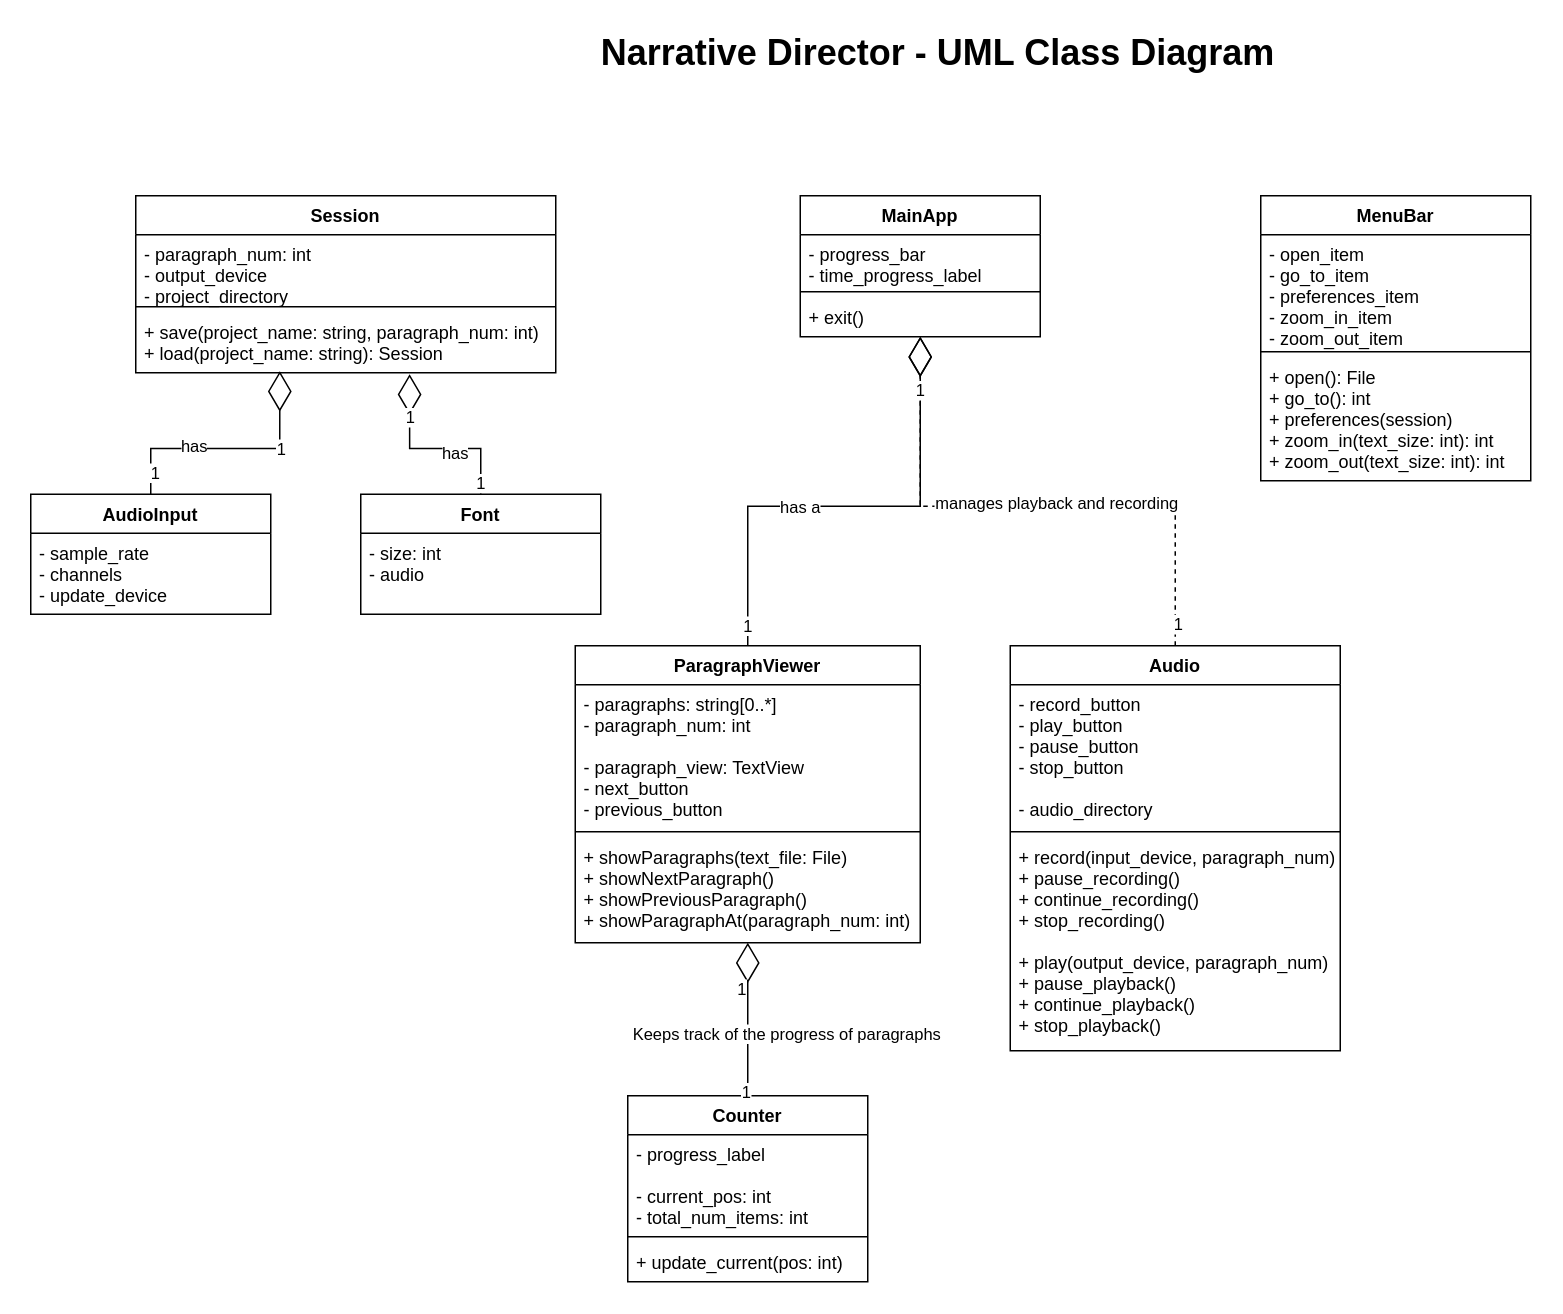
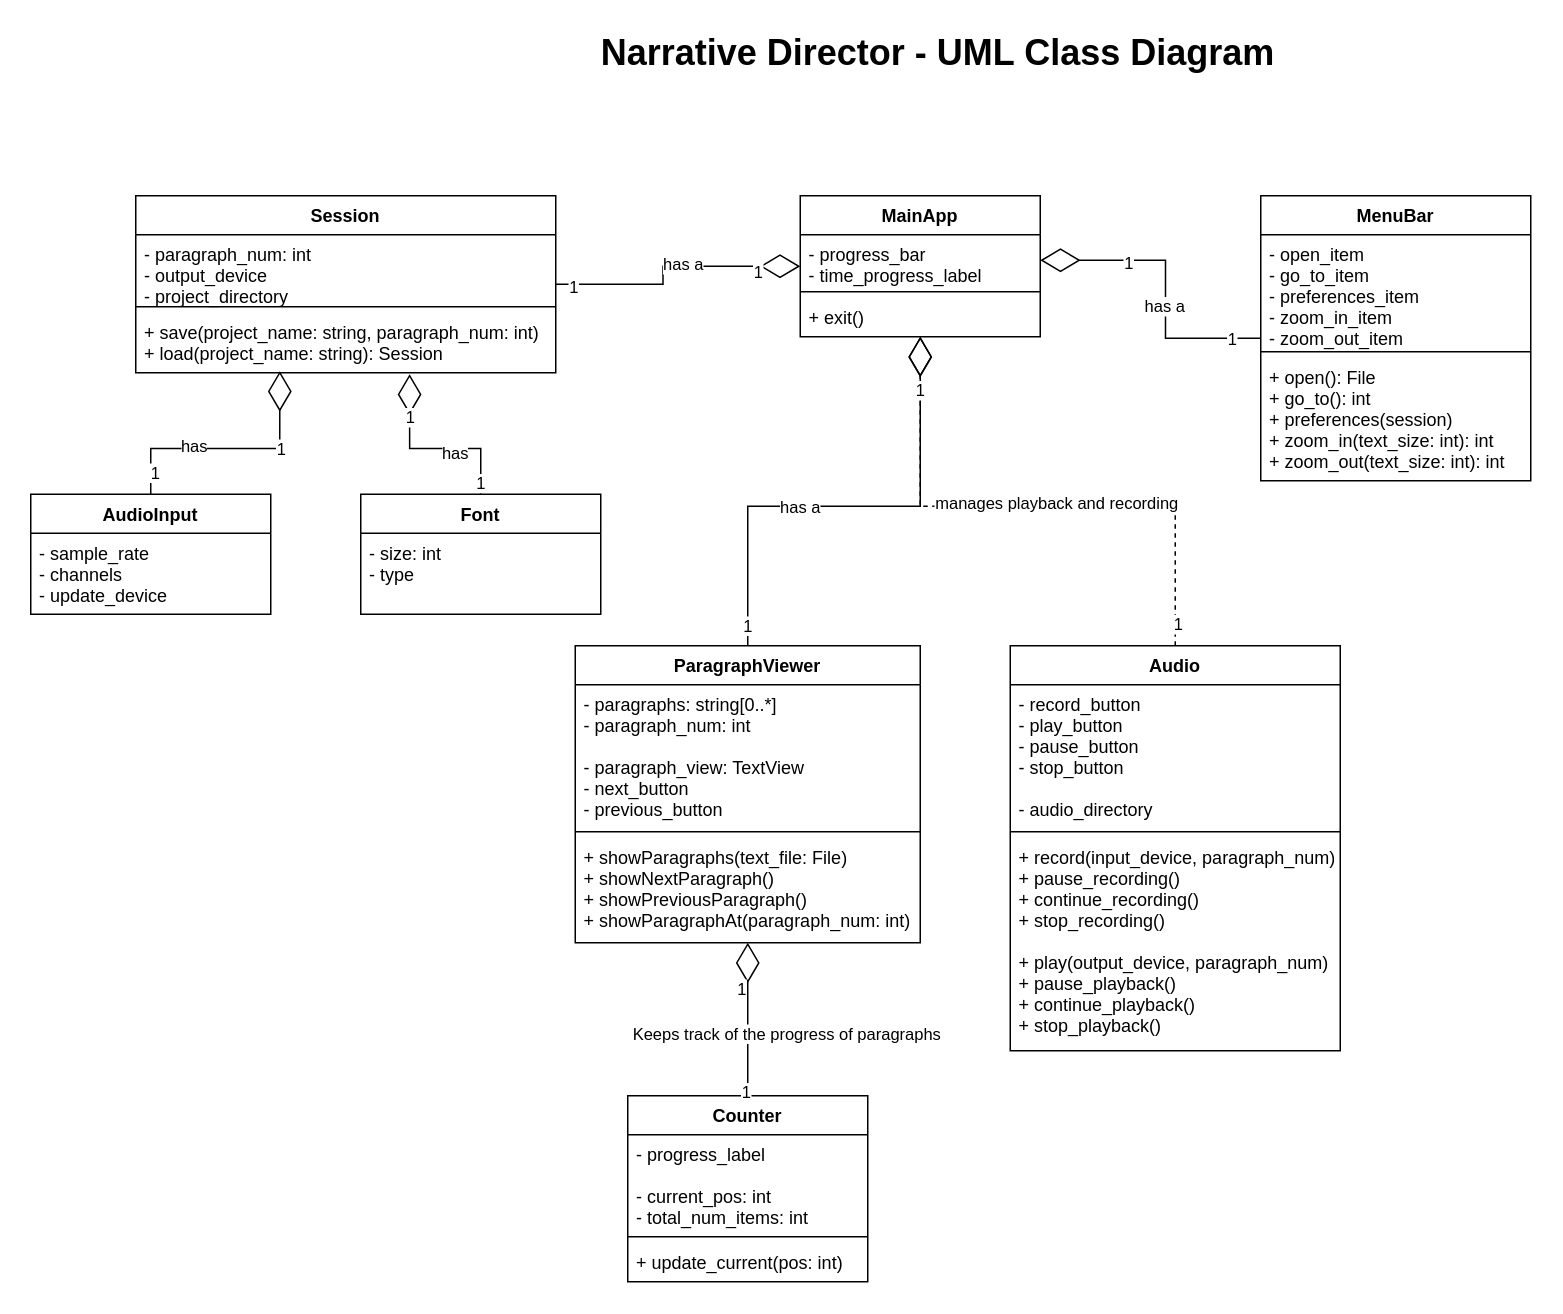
none -> (663, 280)
none -> (1166, 302)
(413, 554) -> (413, 554)
